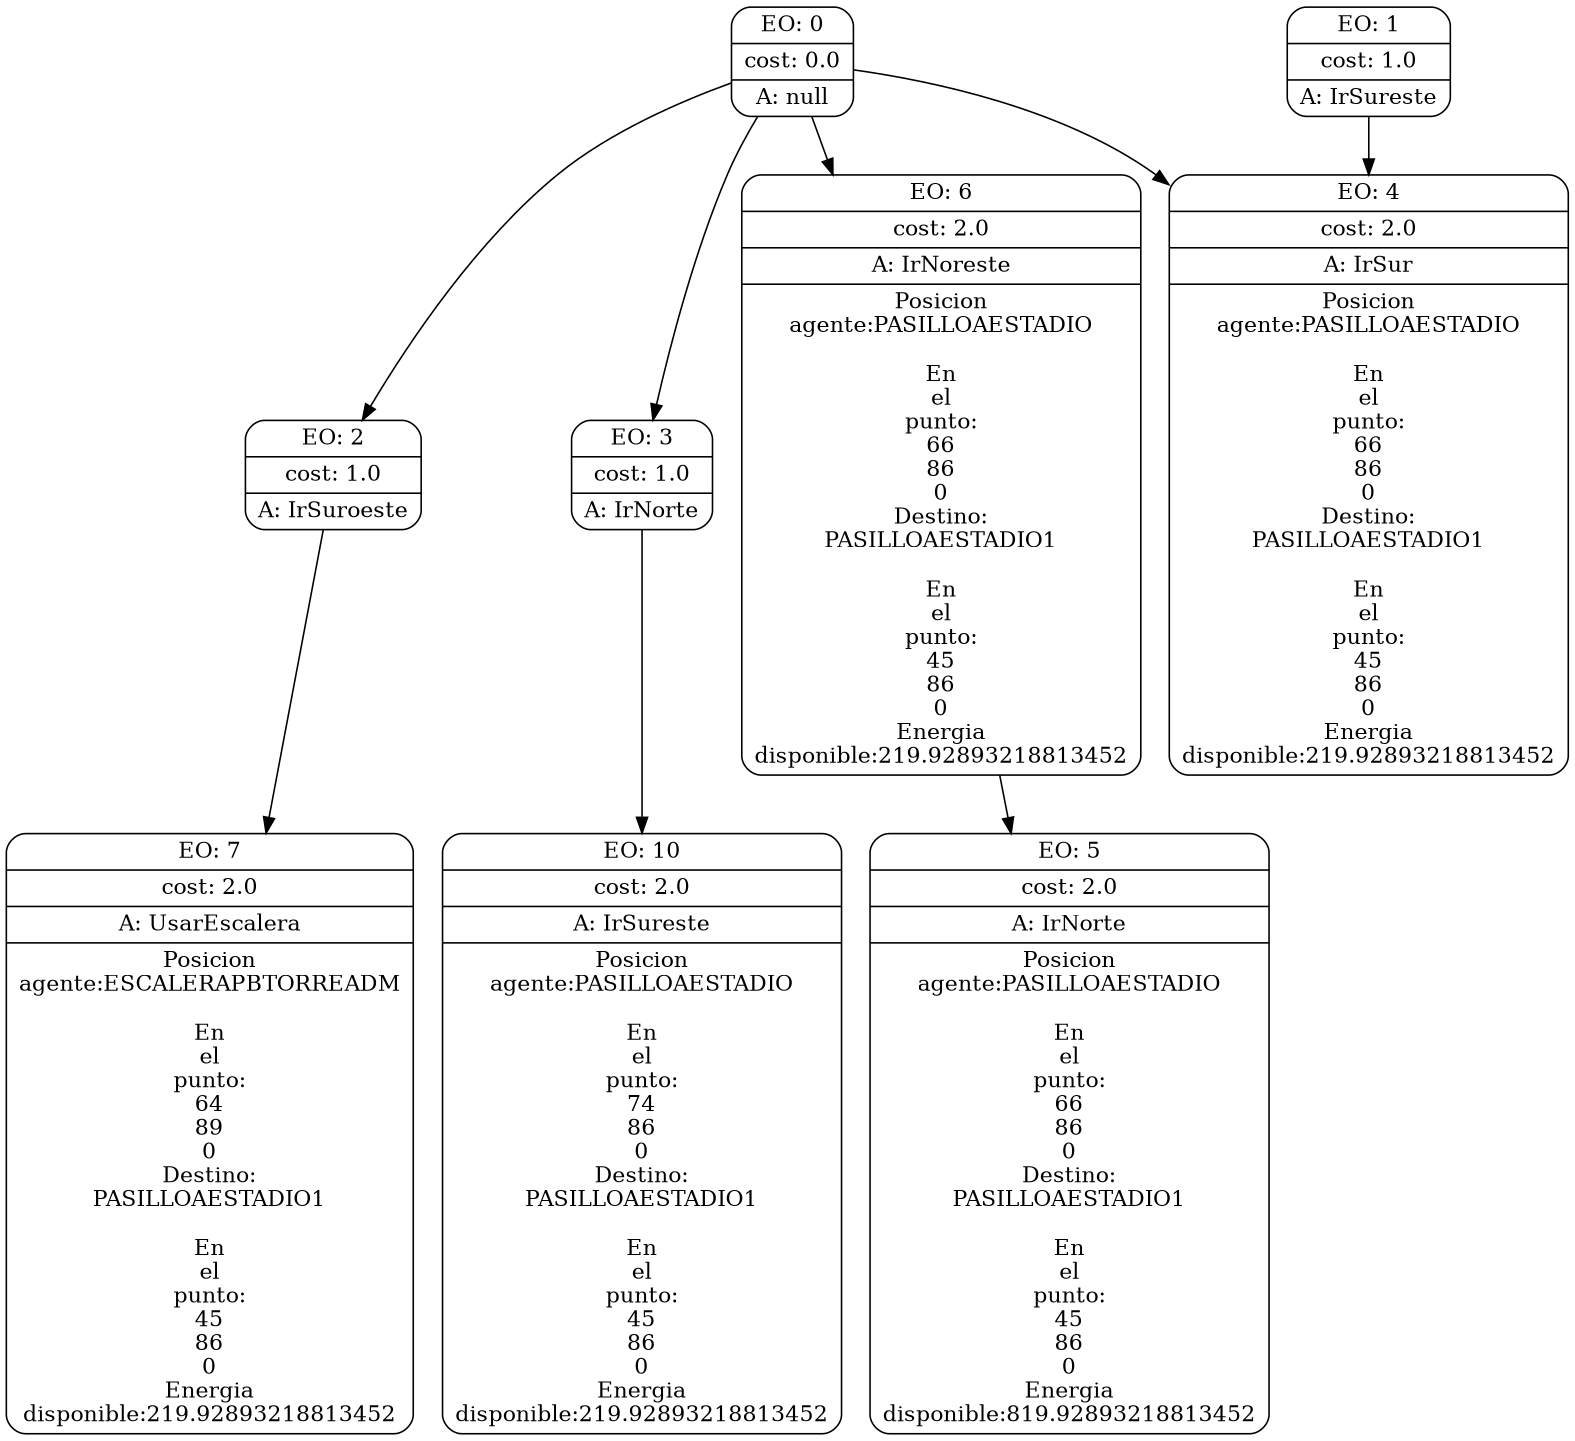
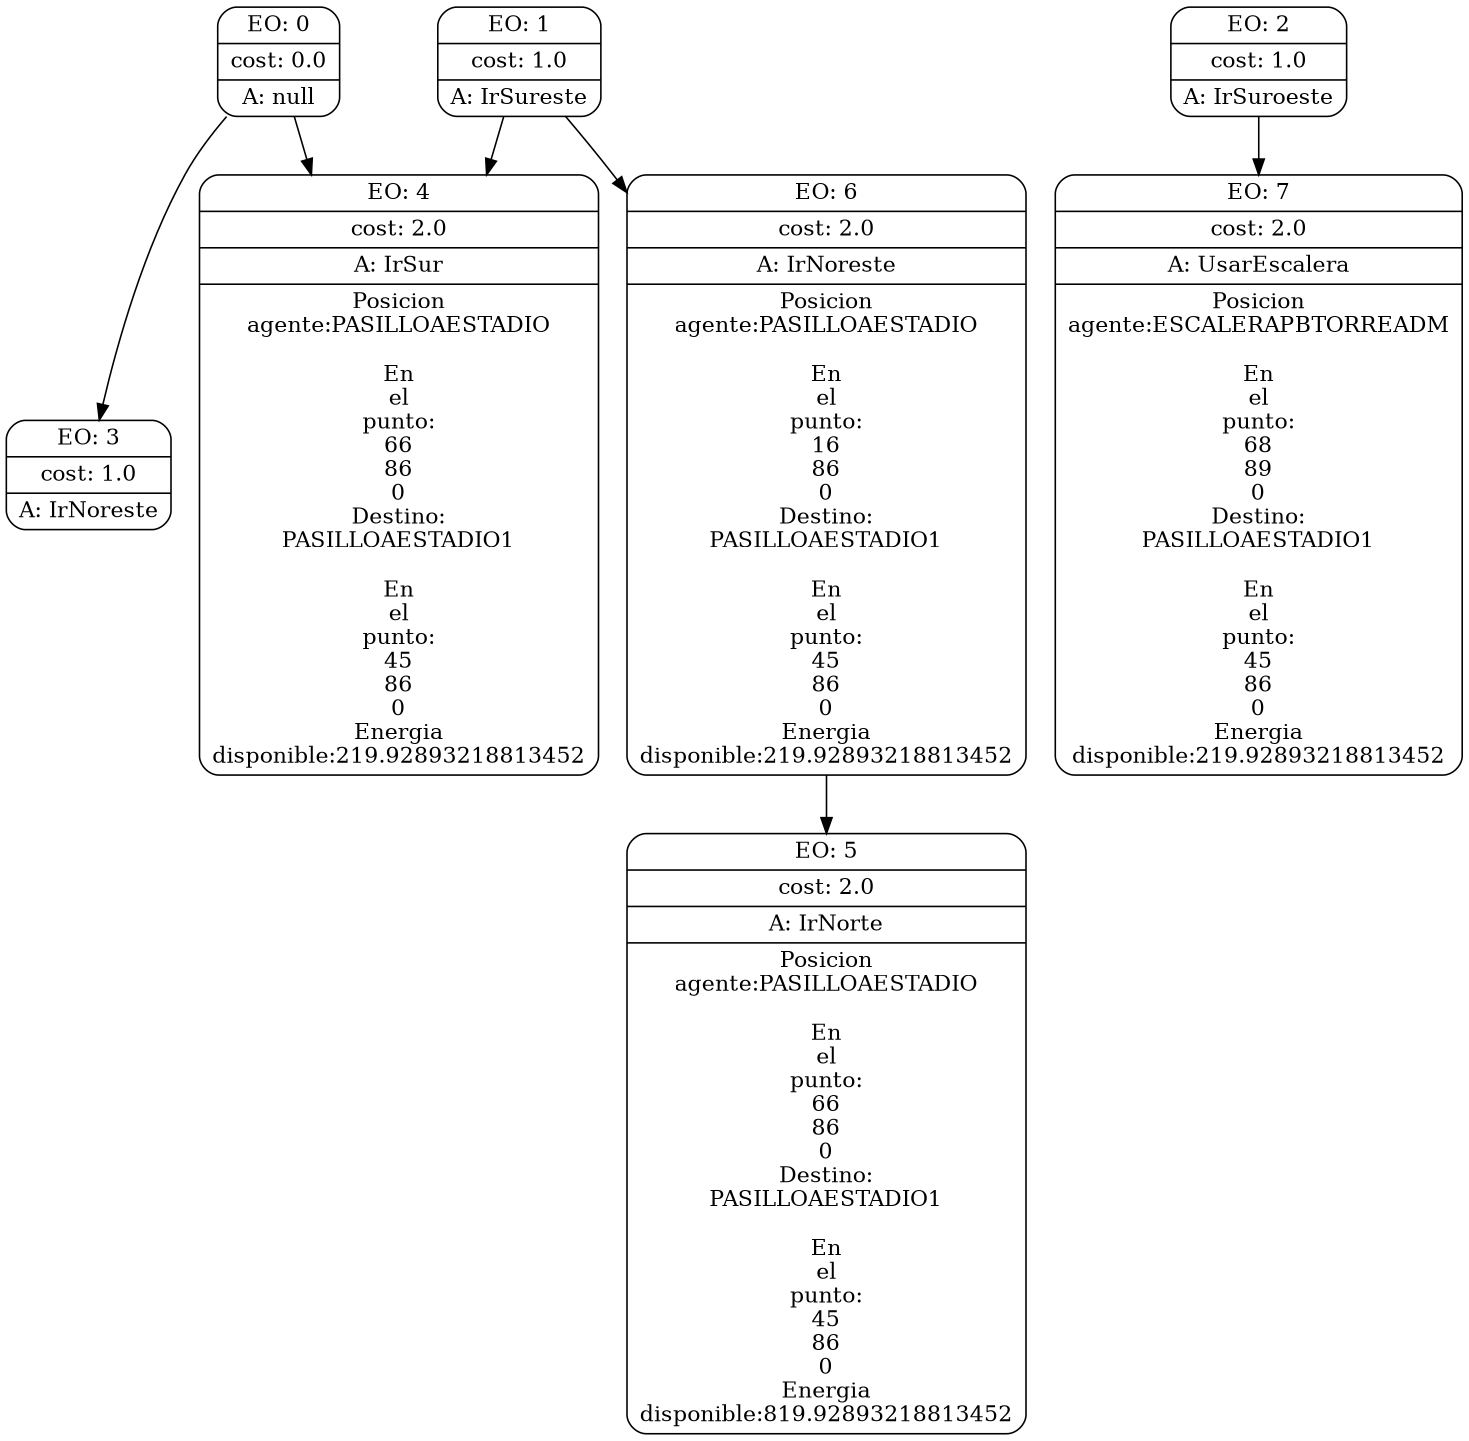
(820, 138) -> (592, 148)
(520, 209) -> none
(941, 446) -> (826, 446)
(642, 511) -> (89, 511)
(210, 1104) -> (1259, 446)
(642, 1134) -> none
